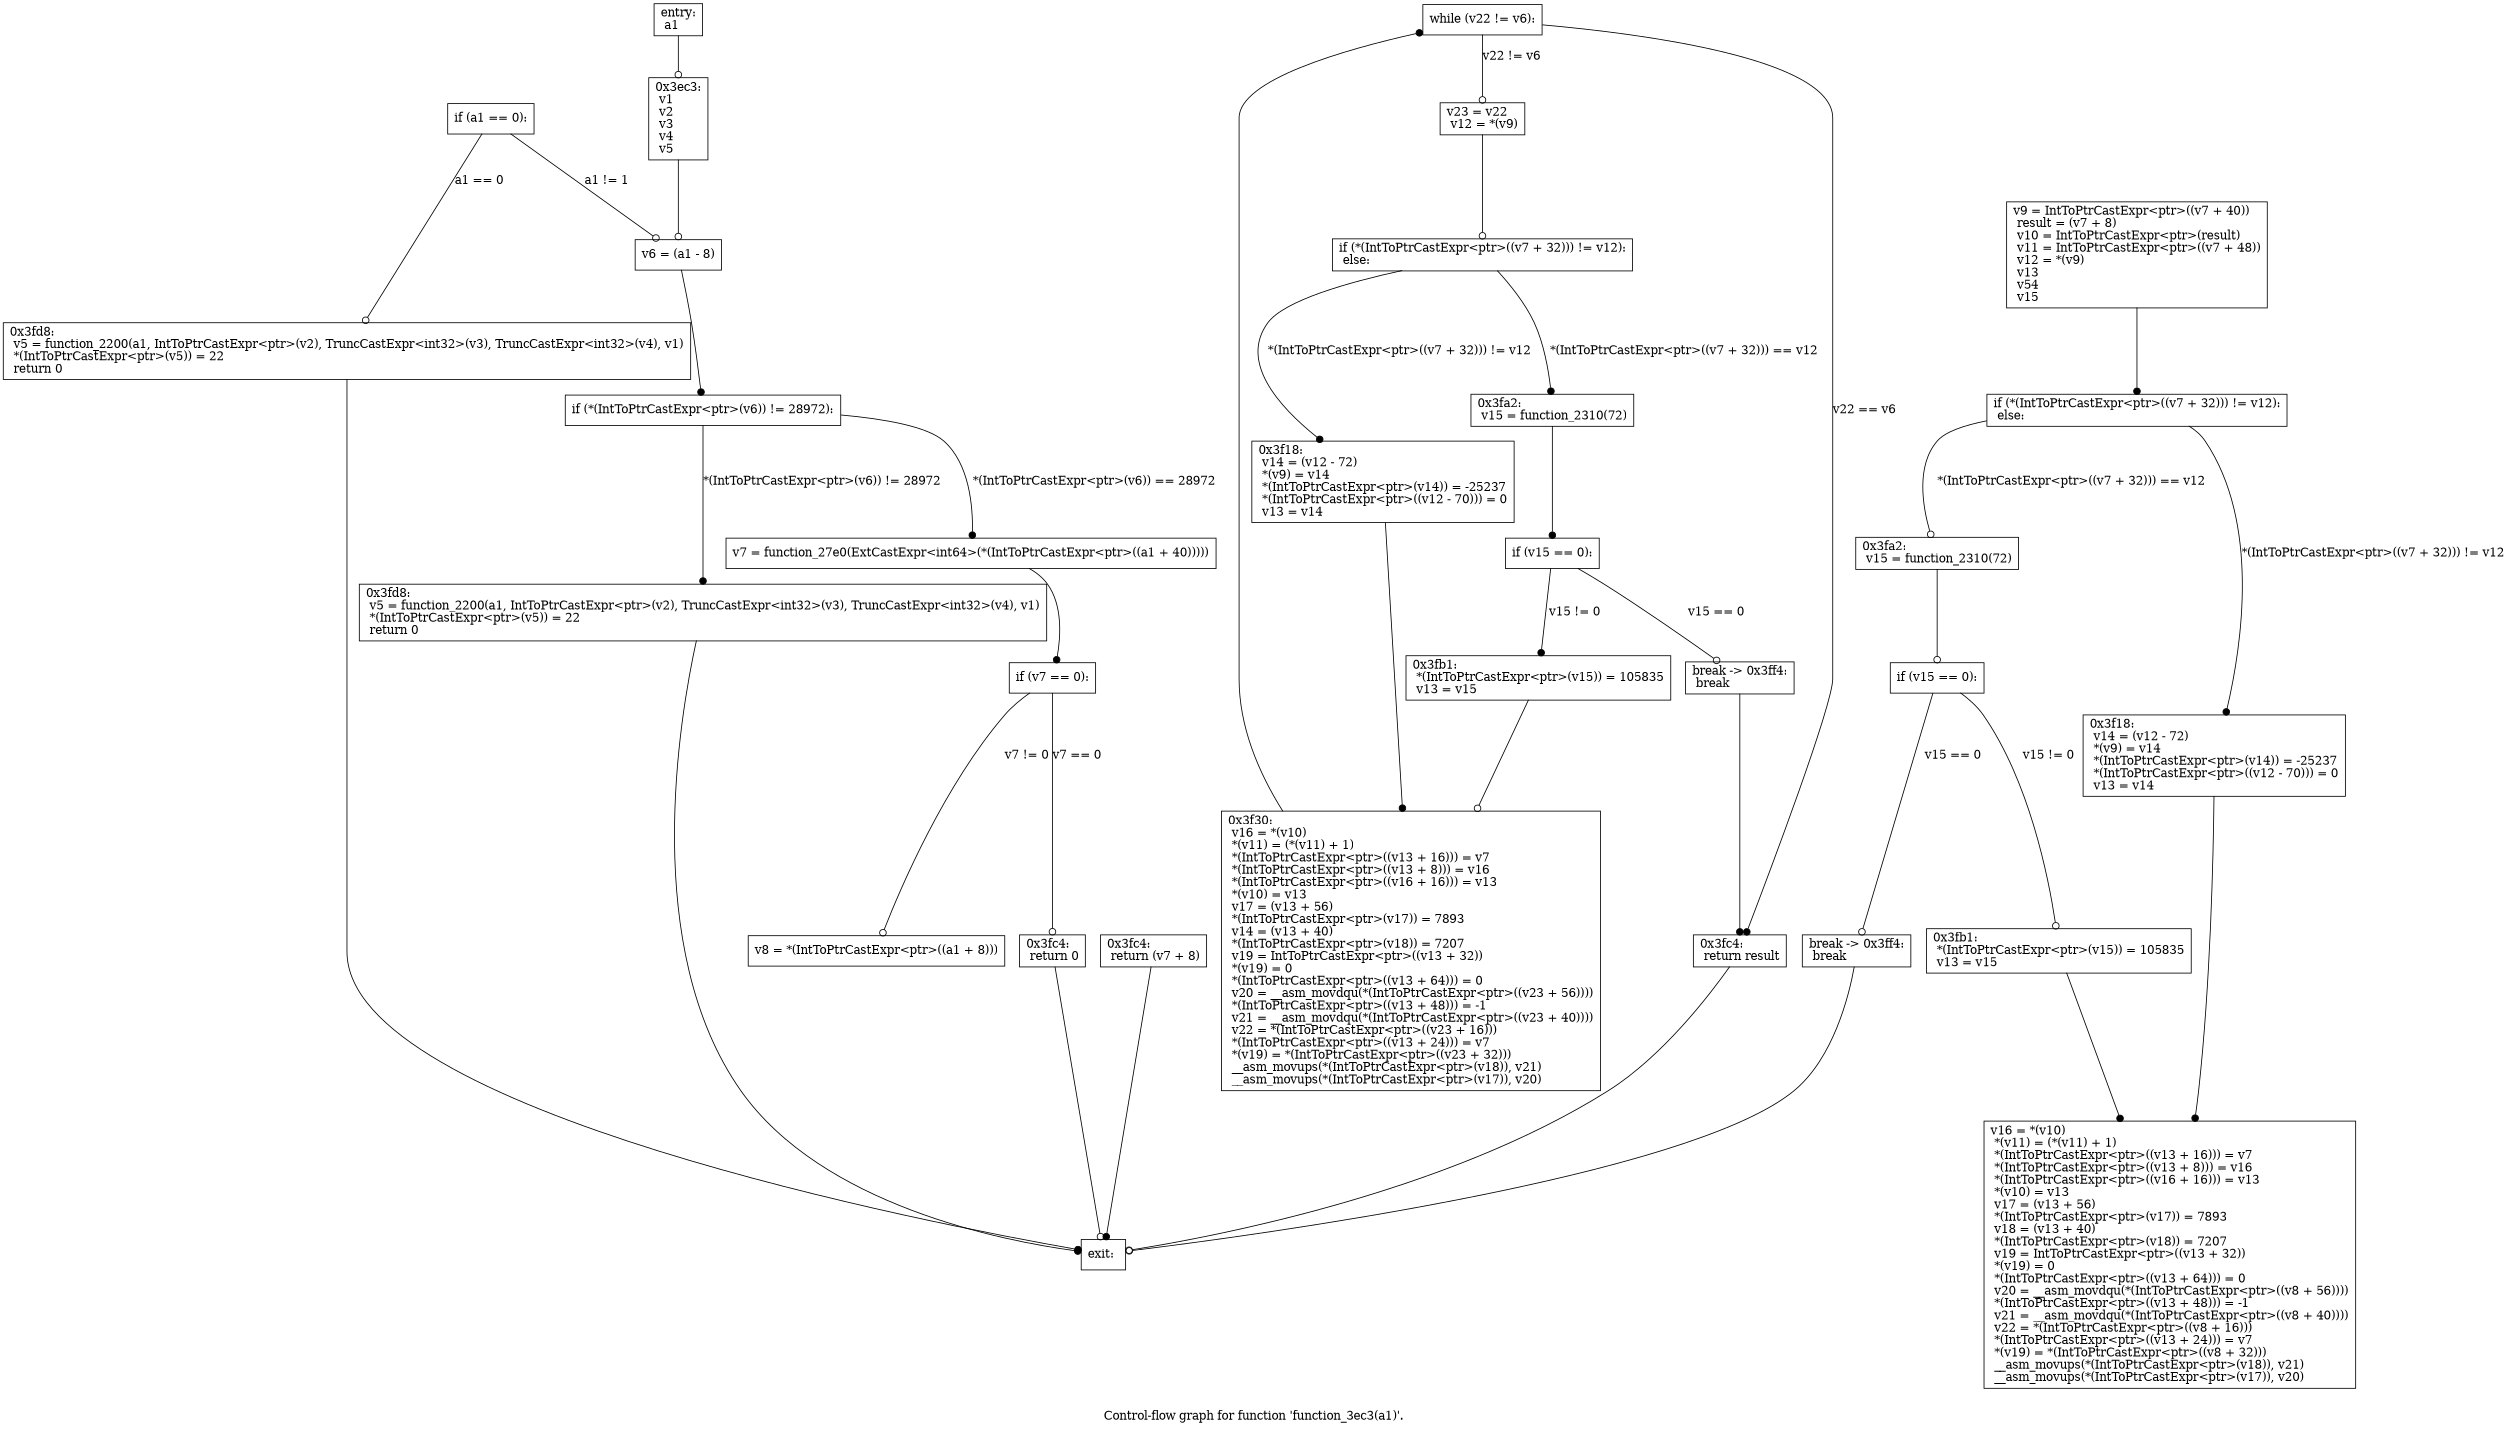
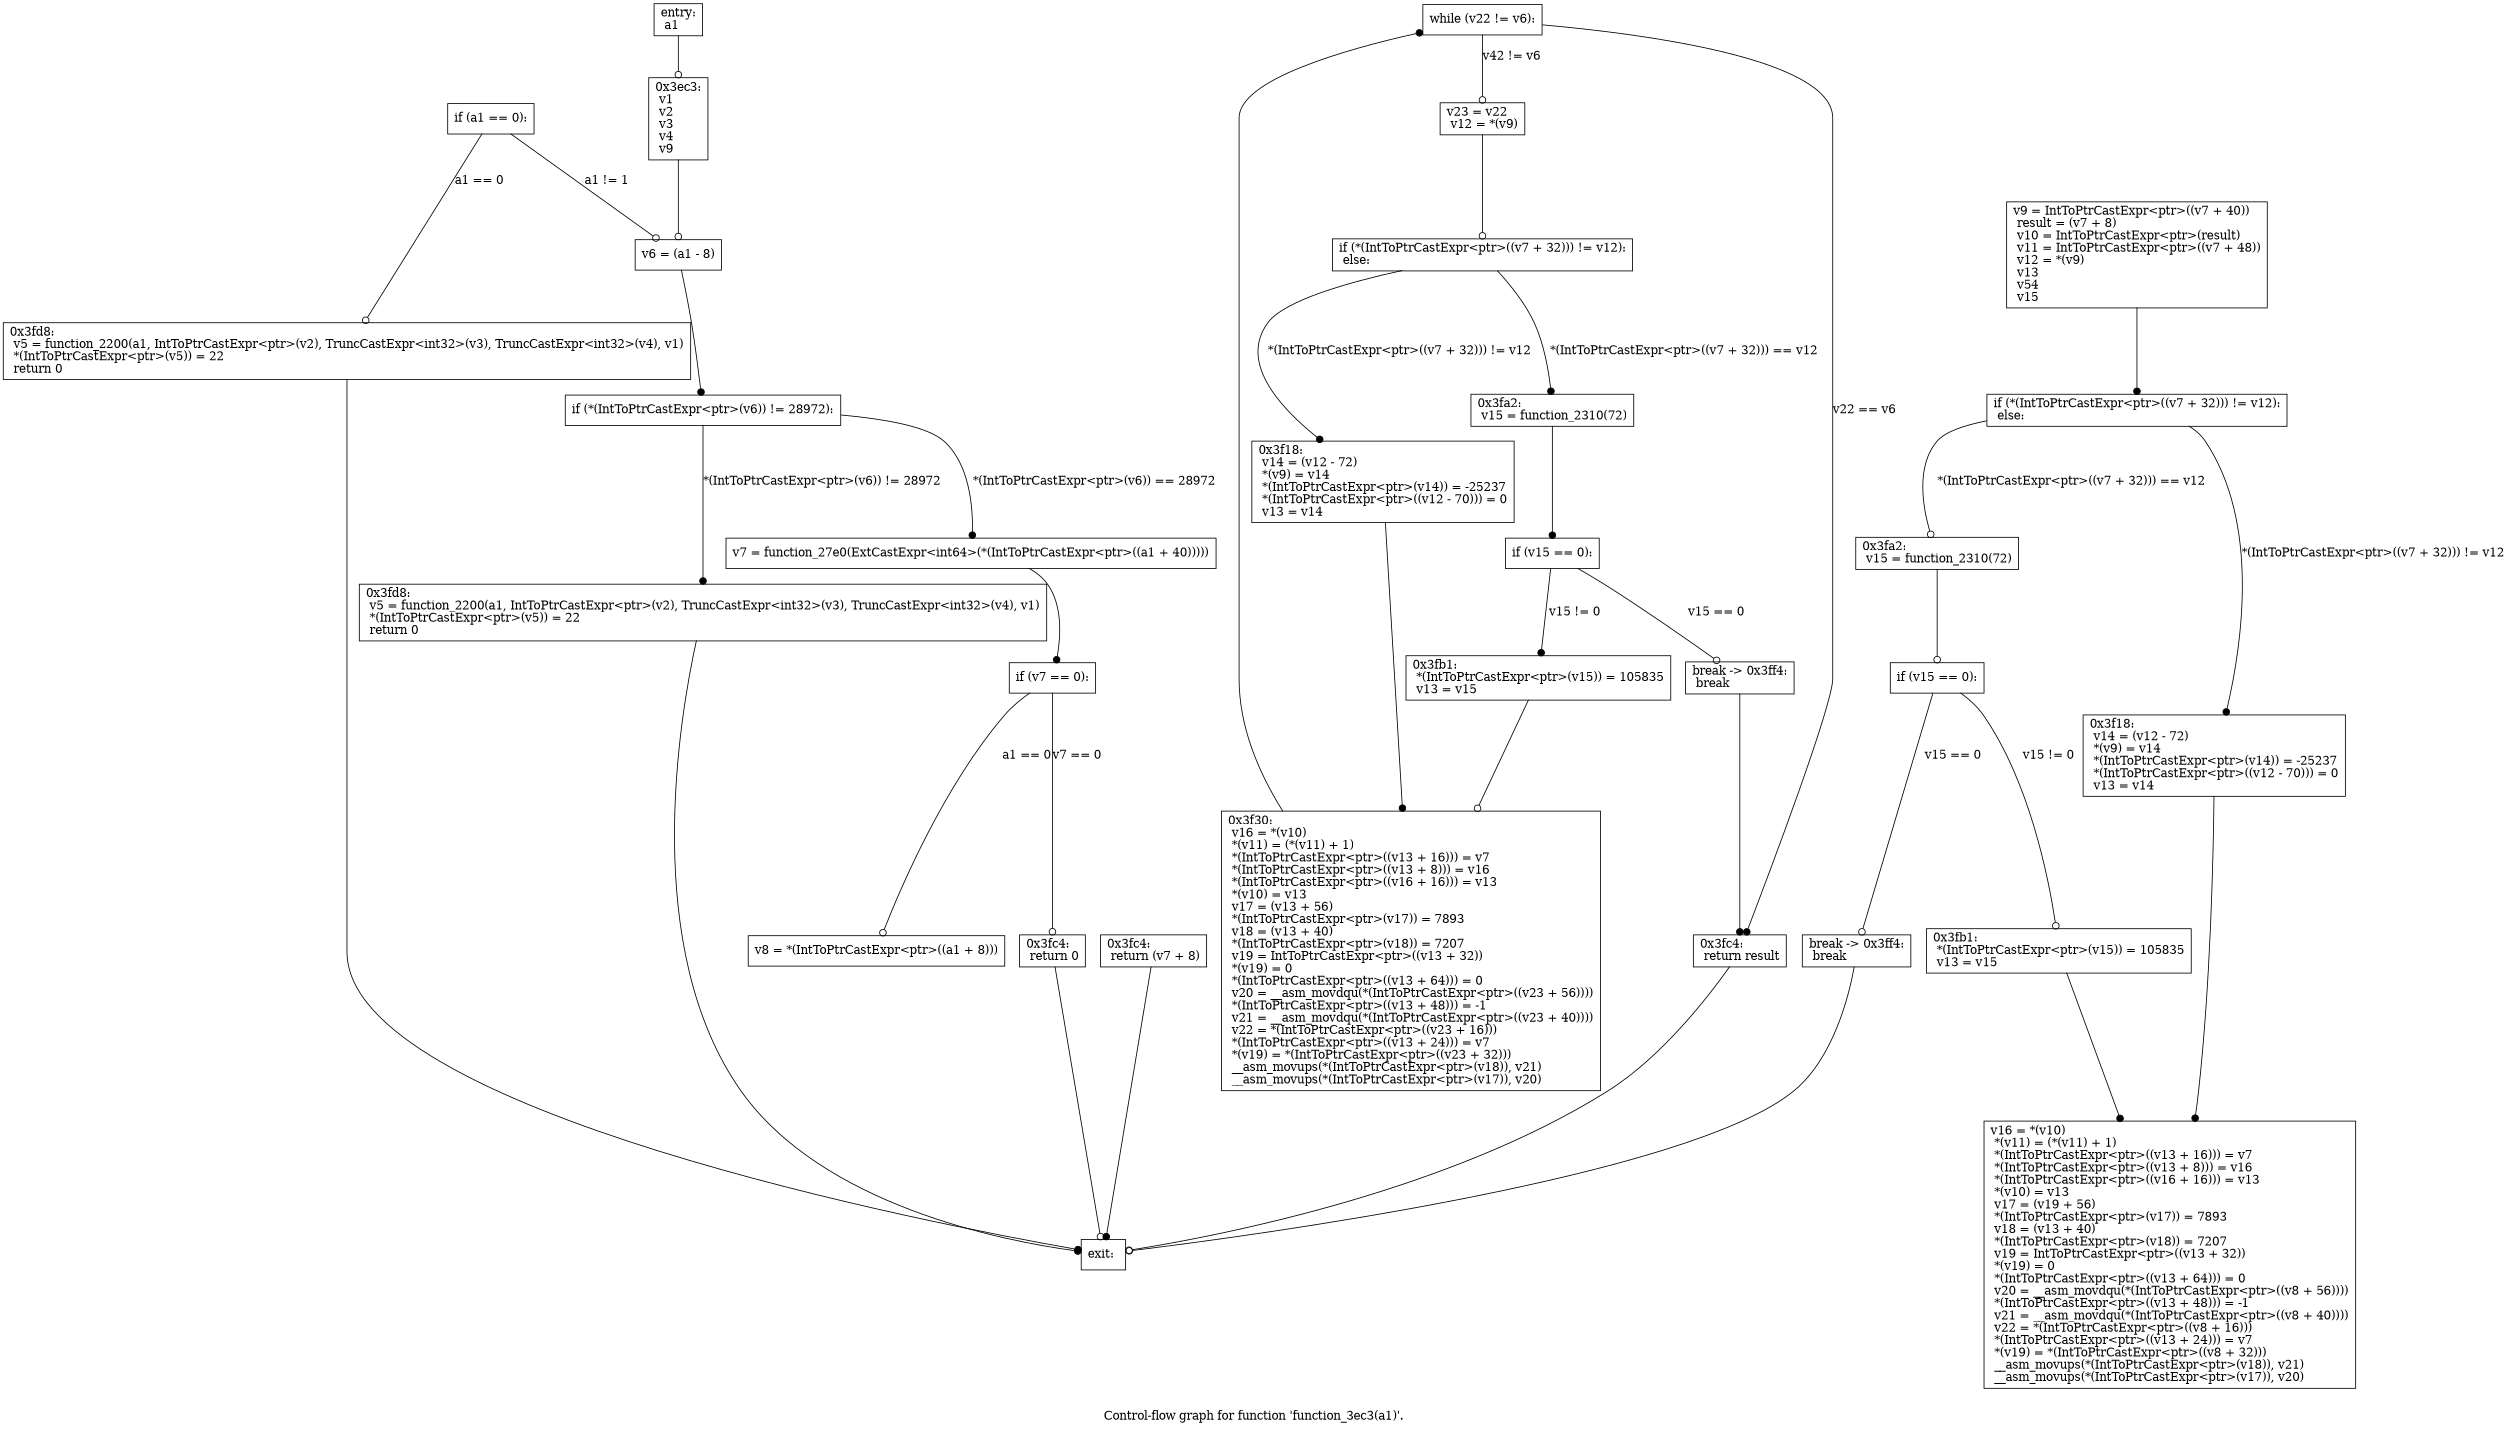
(1512, 57) -> (1512, 57)
(664, 149) -> (664, 149)
(1027, 756) -> (1027, 756)
(1281, 932) -> (1281, 932)
(2043, 1205) -> (2043, 1205)
